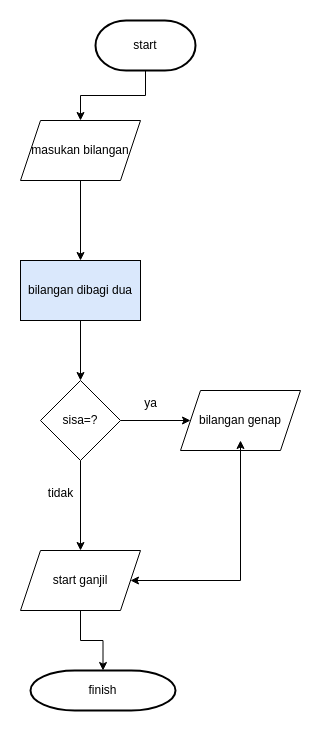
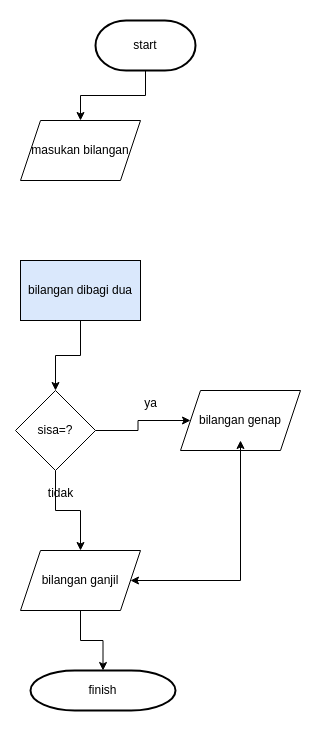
(81, 217) -> none
(81, 421) -> (56, 431)
(81, 581) -> (81, 581)
